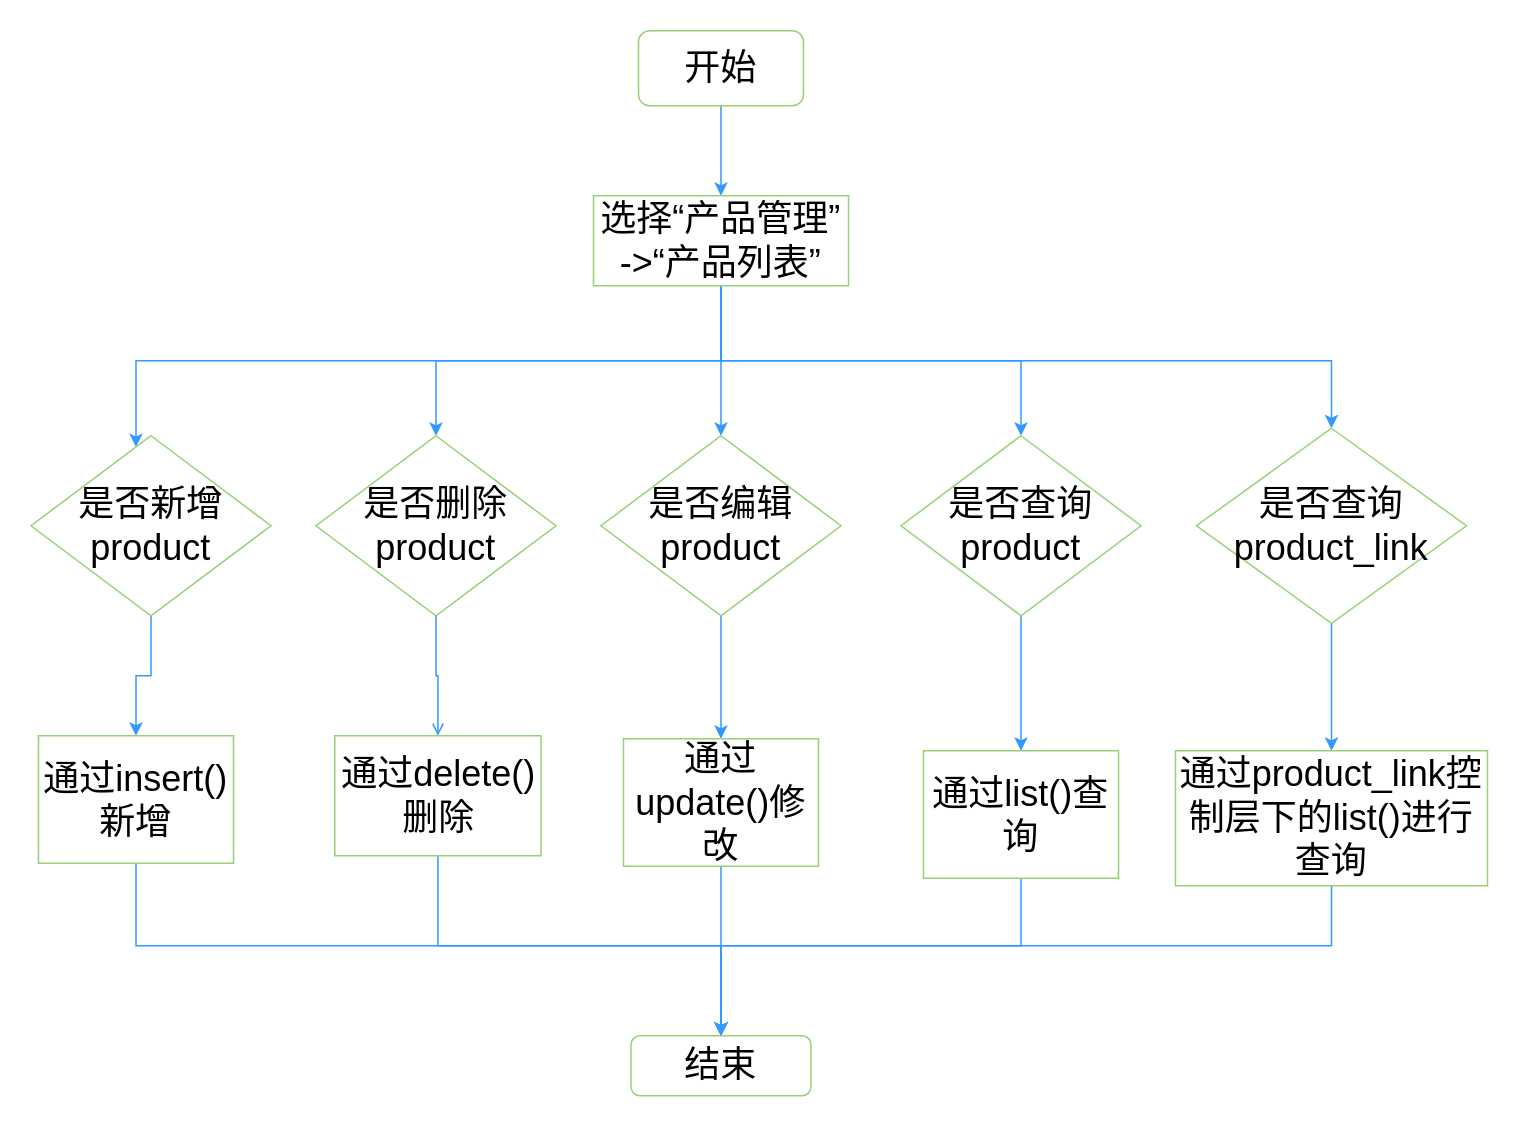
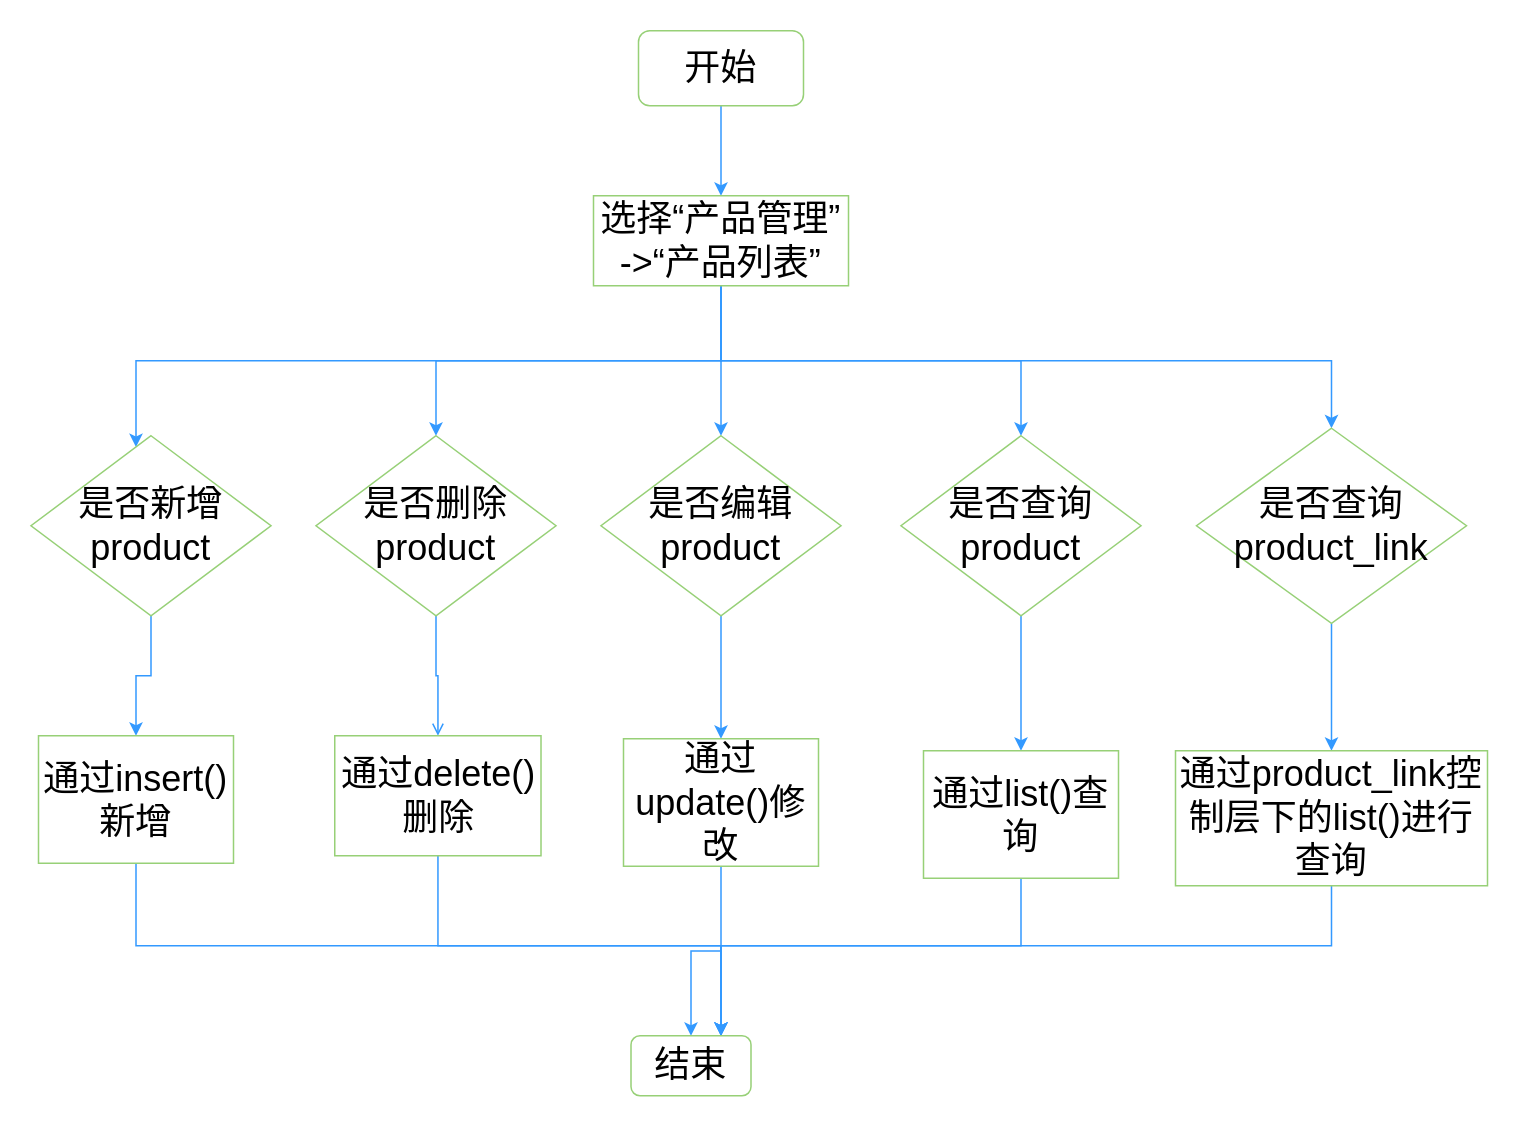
(721, 1066) -> (691, 1066)
